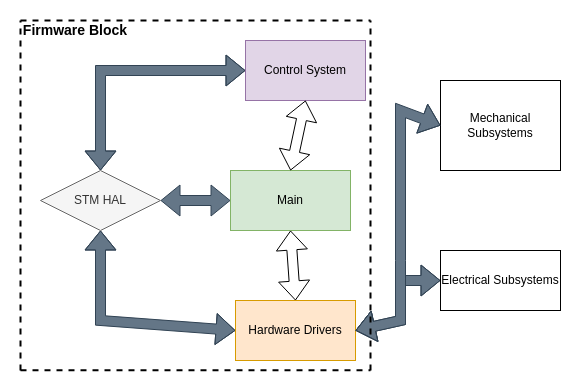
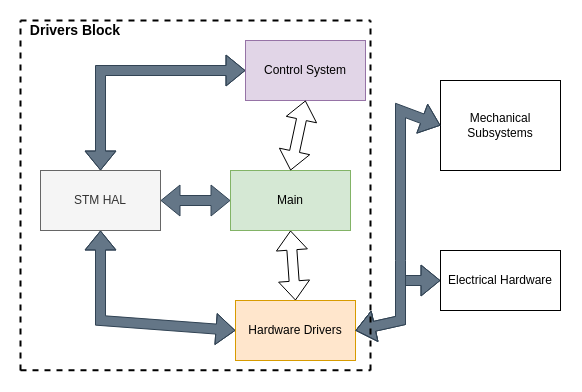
(76, 31) -> (76, 31)
(101, 201) -> (101, 201)
(501, 281) -> (501, 281)
